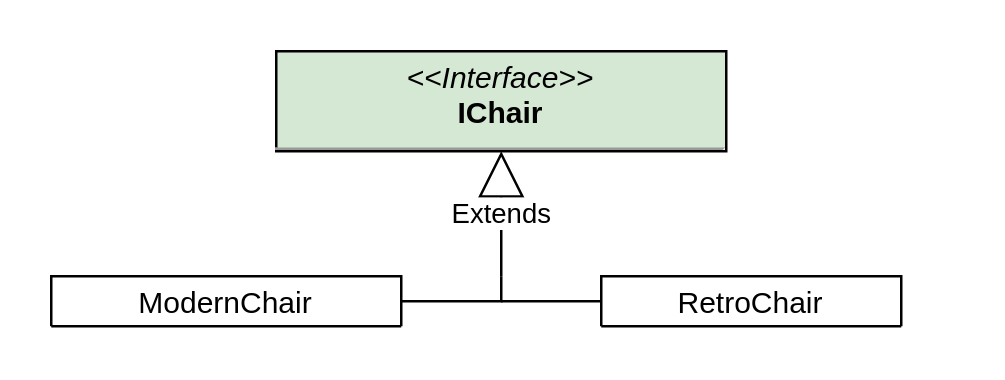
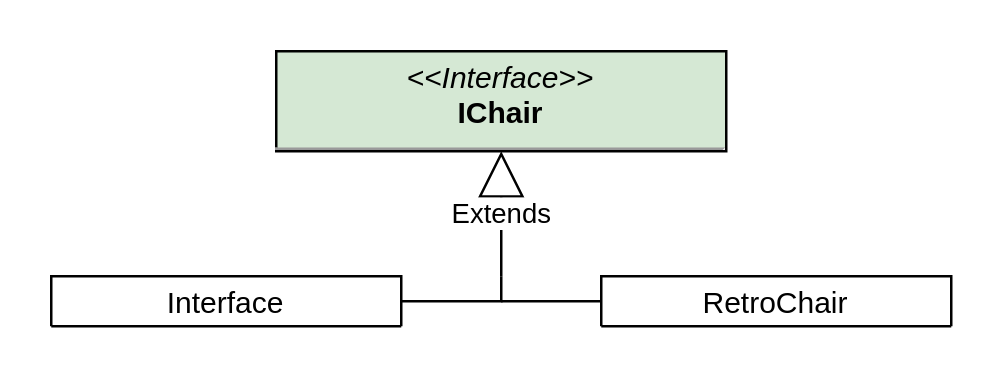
(751, 301) -> (776, 301)
(225, 303) -> (225, 303)
